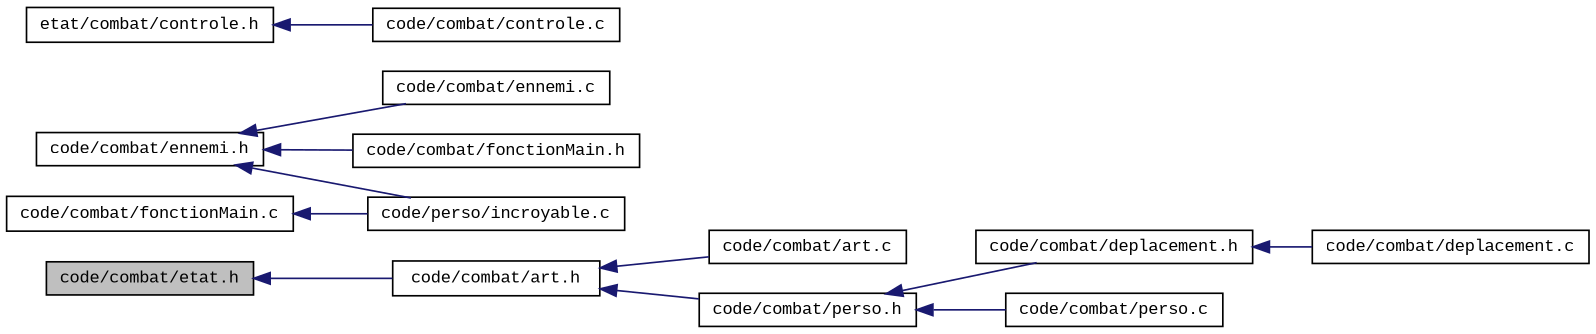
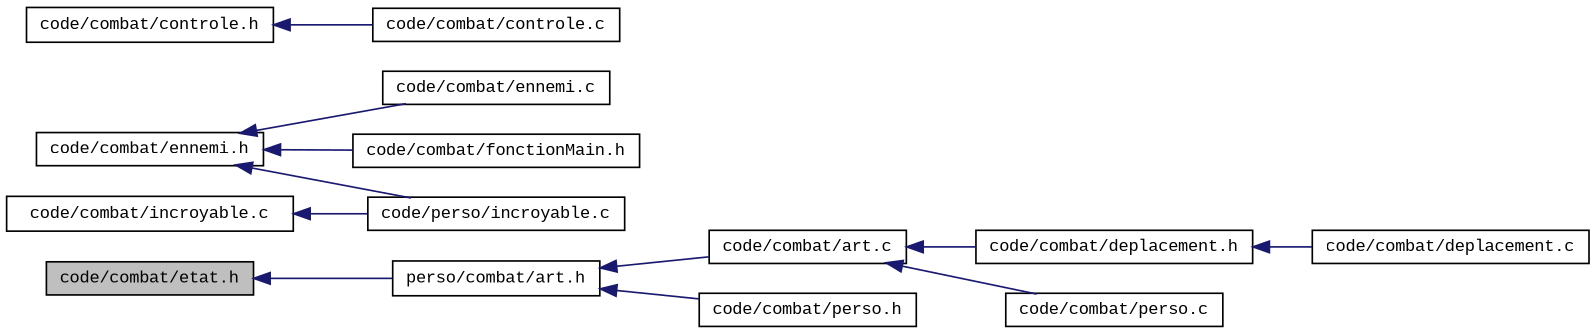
(150, 25) -> (150, 25)
(150, 214) -> (150, 214)
(970, 277) -> (950, 247)
(496, 278) -> (496, 278)
(970, 310) -> (970, 280)
